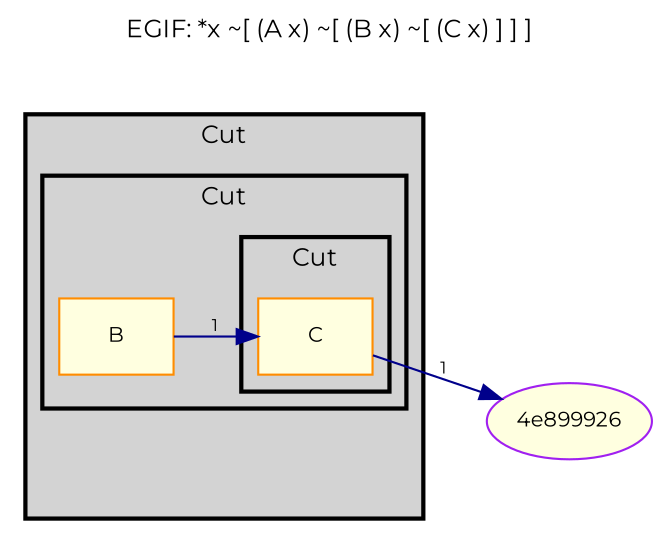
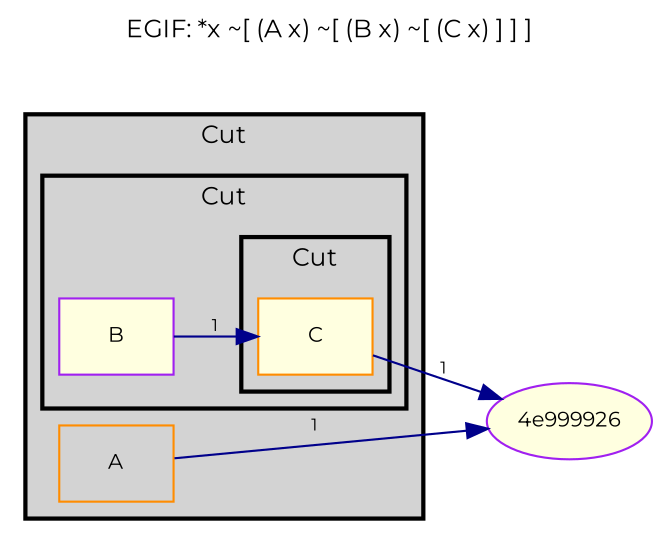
(116, 337) -> (116, 337)
(569, 421) -> (569, 421)
none -> (116, 464)
